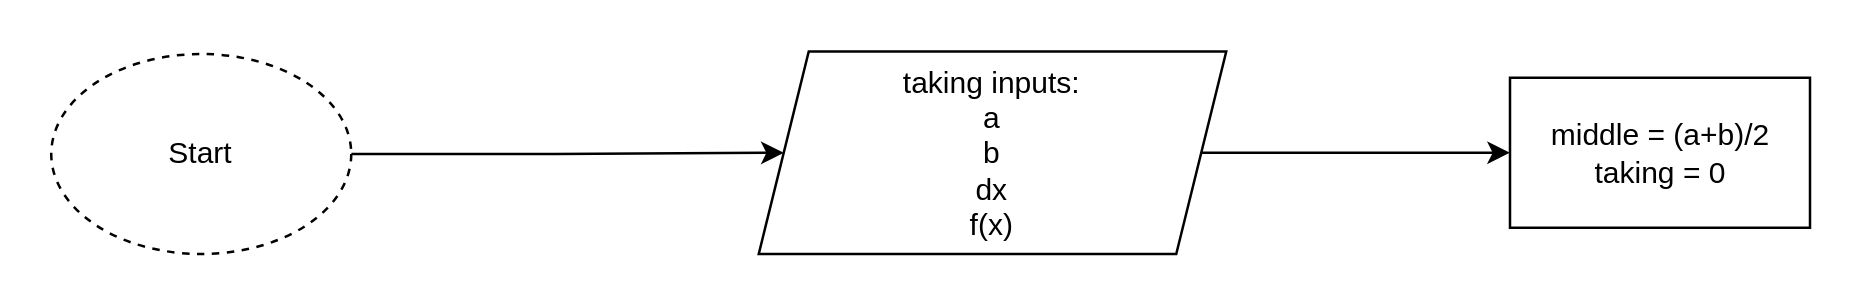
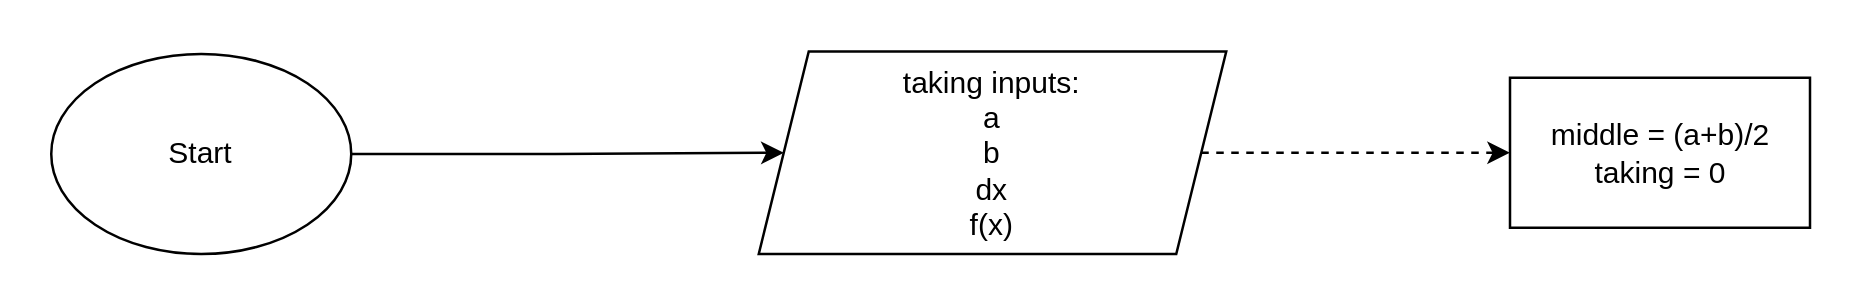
(1347, 153) -> (1347, 153)
(201, 154) -> (201, 154)
